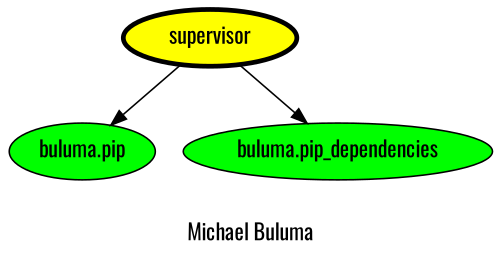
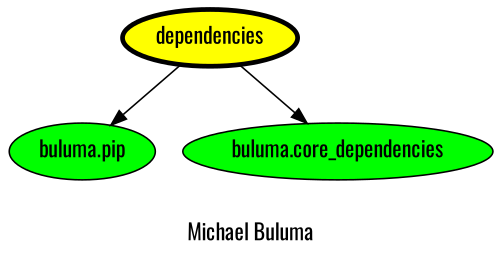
(210, 38) -> (210, 38)
(338, 151) -> (338, 151)
